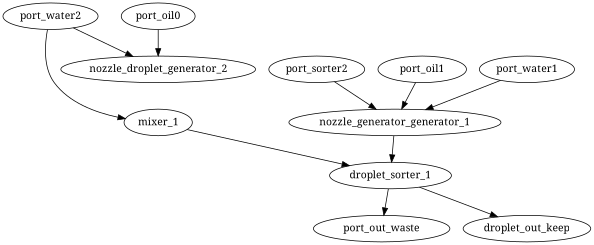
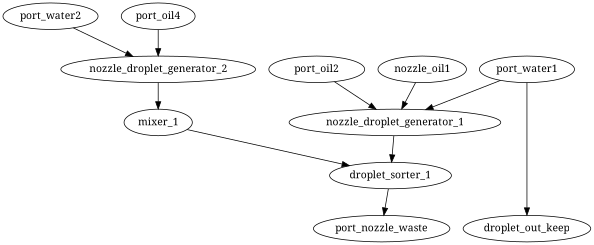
(158, 16) -> (158, 16)
(317, 69) -> (317, 69)
(422, 69) -> (422, 69)
(61, 90) -> (158, 92)
(395, 122) -> (395, 122)
(455, 201) -> (527, 145)
(382, 229) -> (382, 229)
